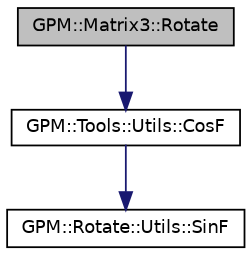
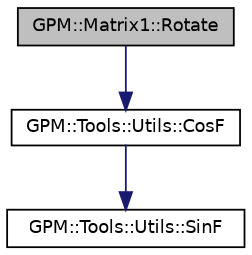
(126, 27) -> (126, 27)
(126, 228) -> (126, 228)
